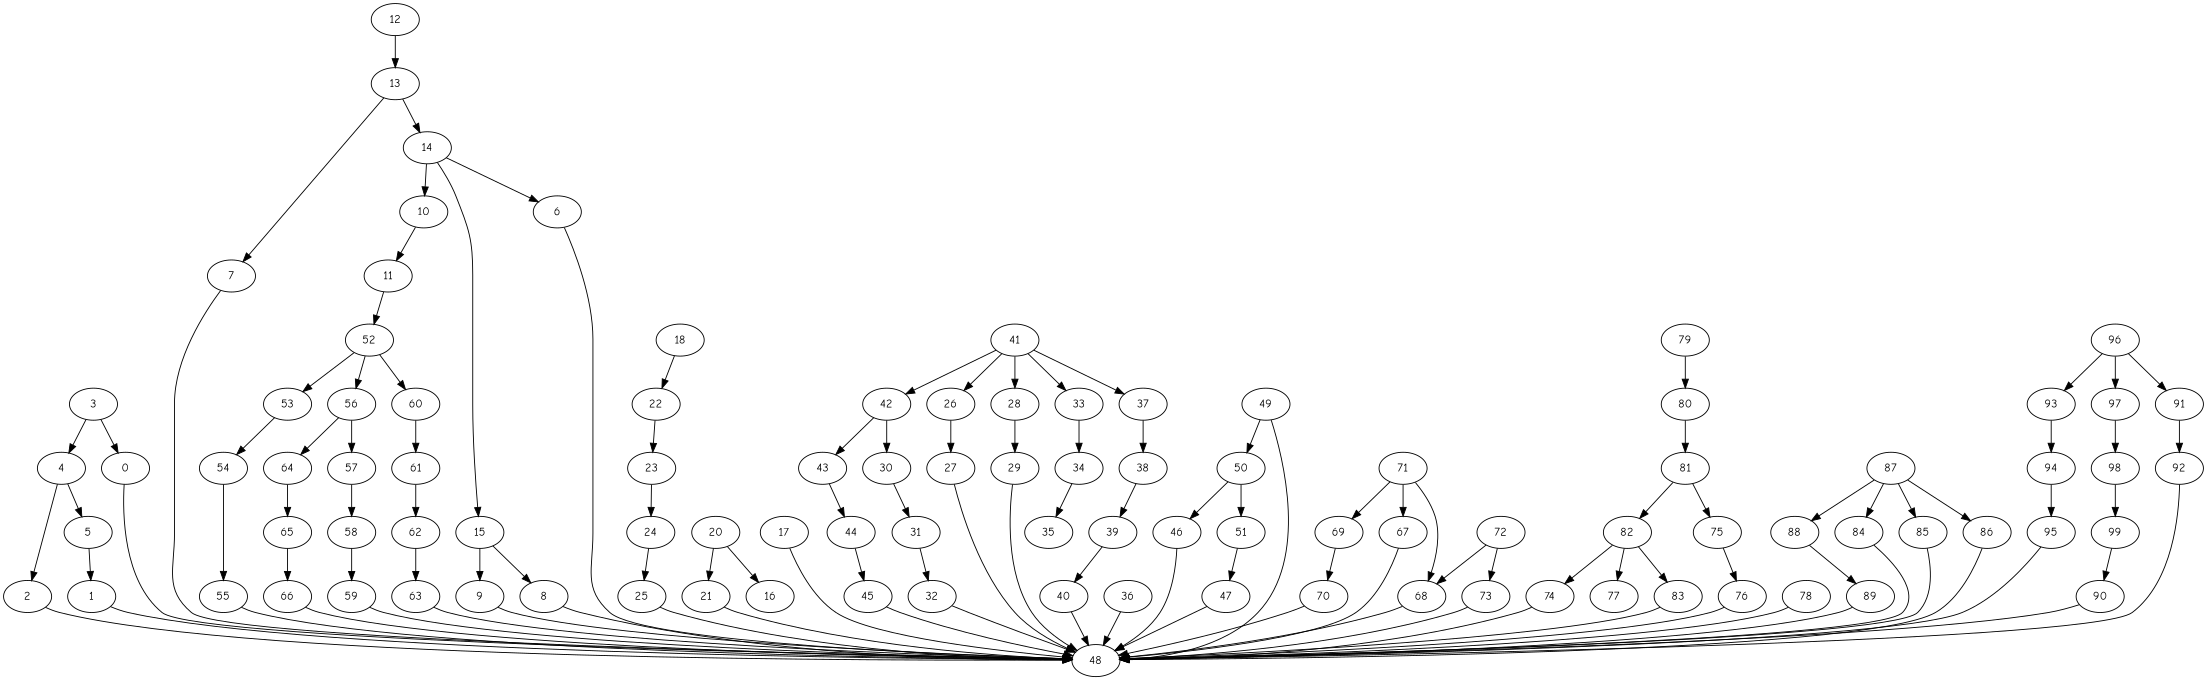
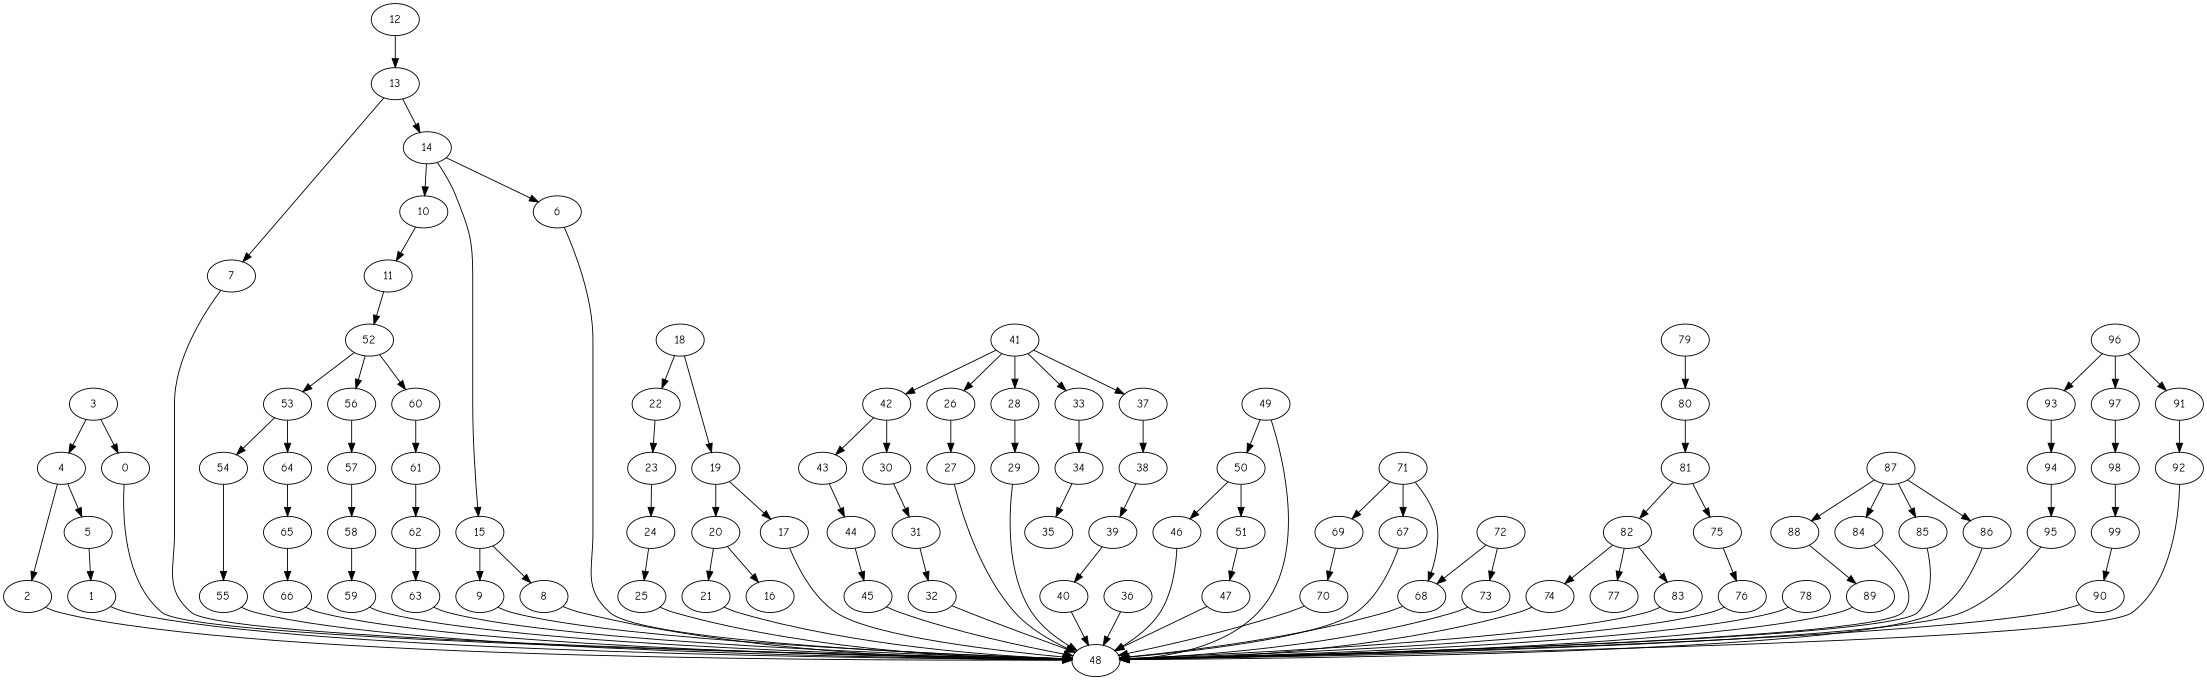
(323, 433) -> (288, 432)
none -> (716, 468)
